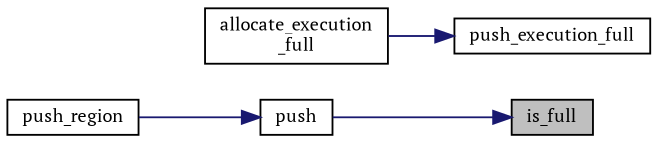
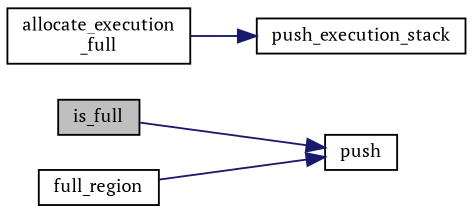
(552, 36) -> (361, 36)
(73, 117) -> (99, 187)
(413, 117) -> (223, 134)
